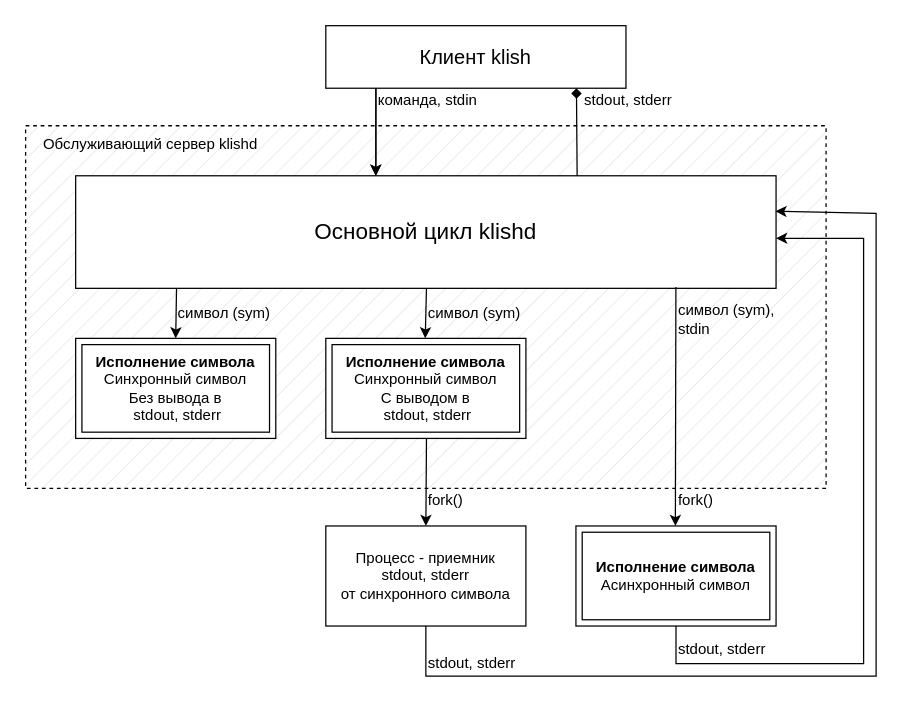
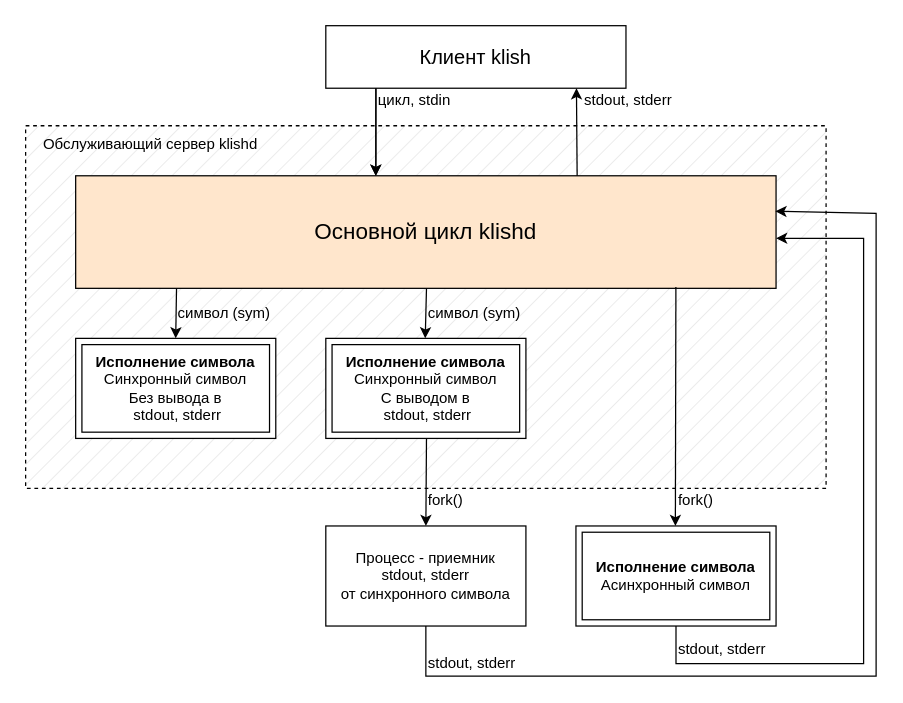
(576, 99) -> (576, 98)
(431, 101) -> (418, 101)
(426, 232) -> (426, 232)
(732, 319) -> none
